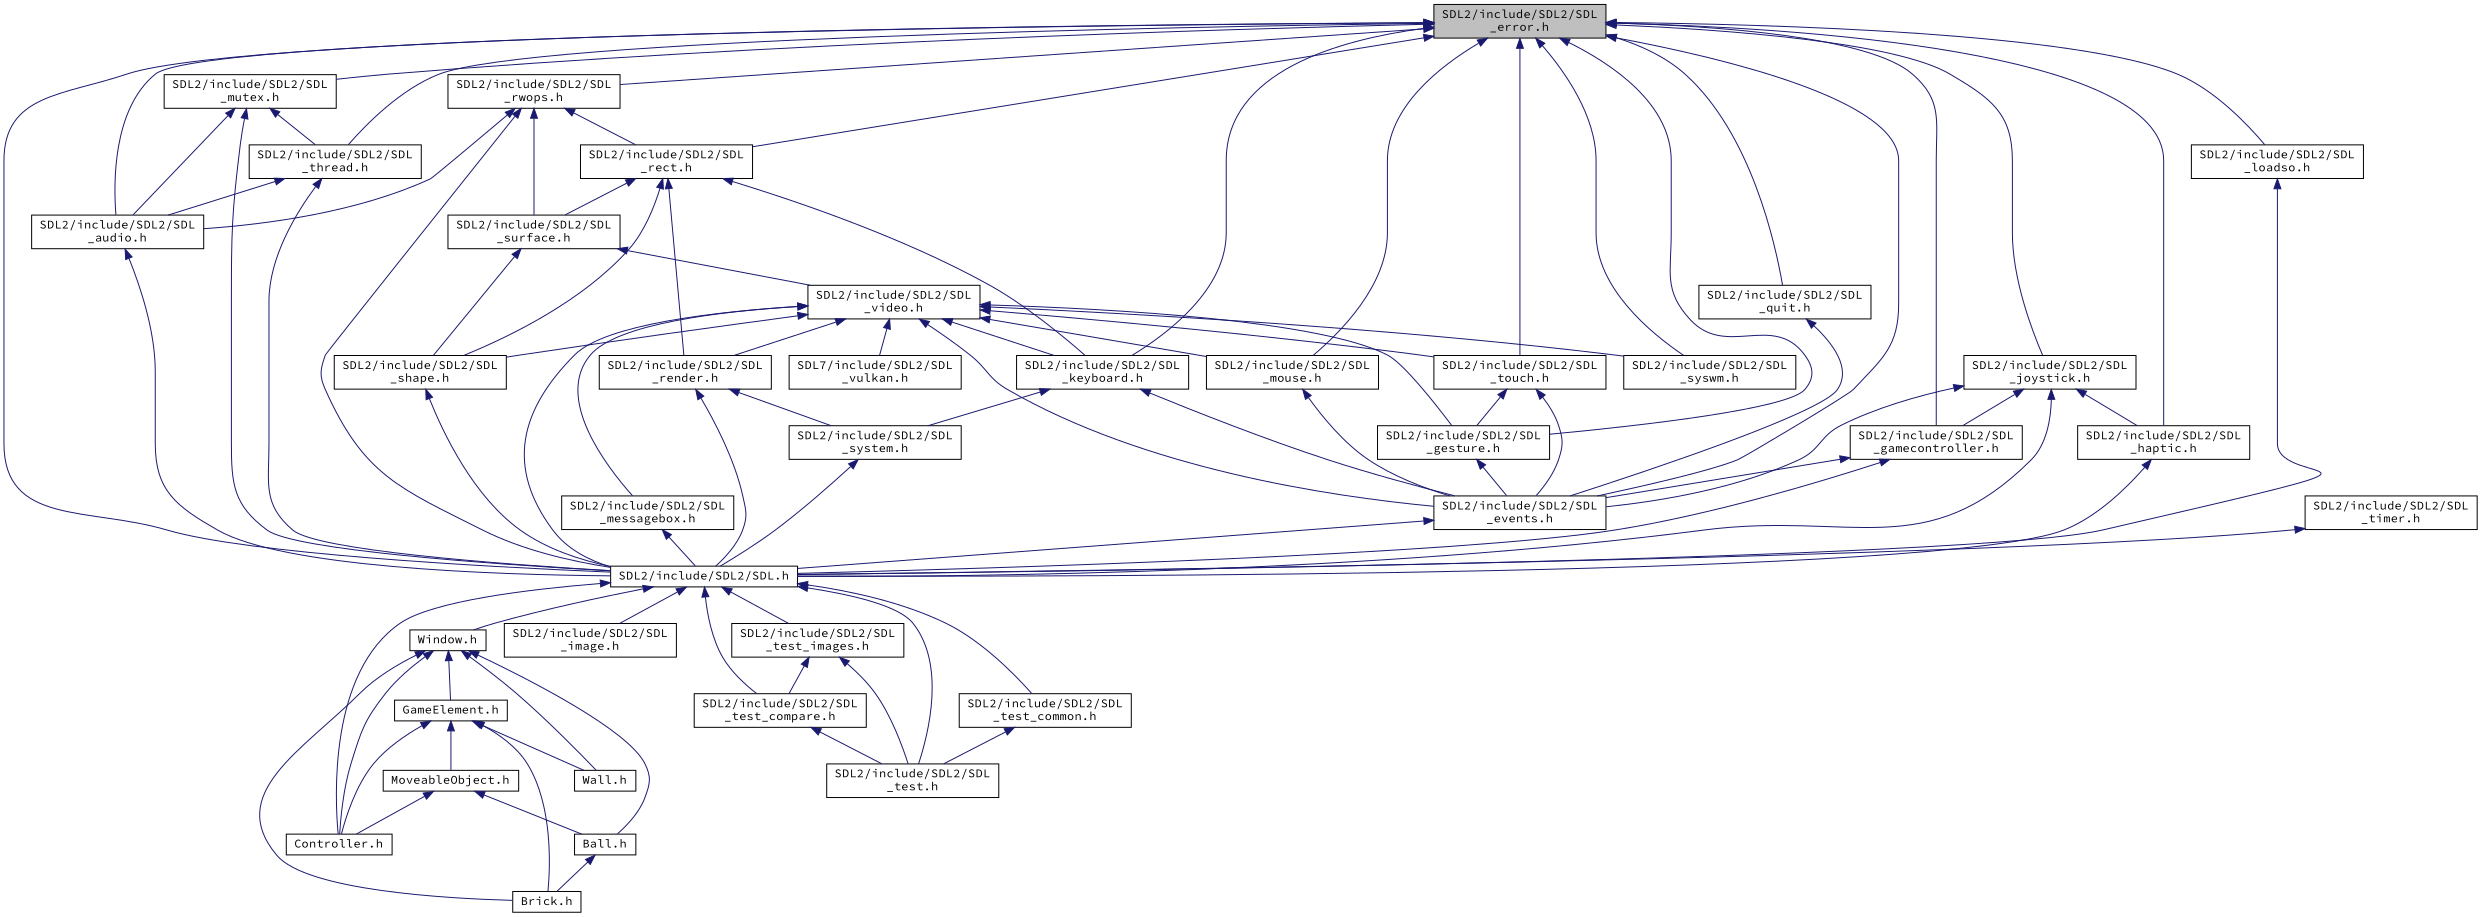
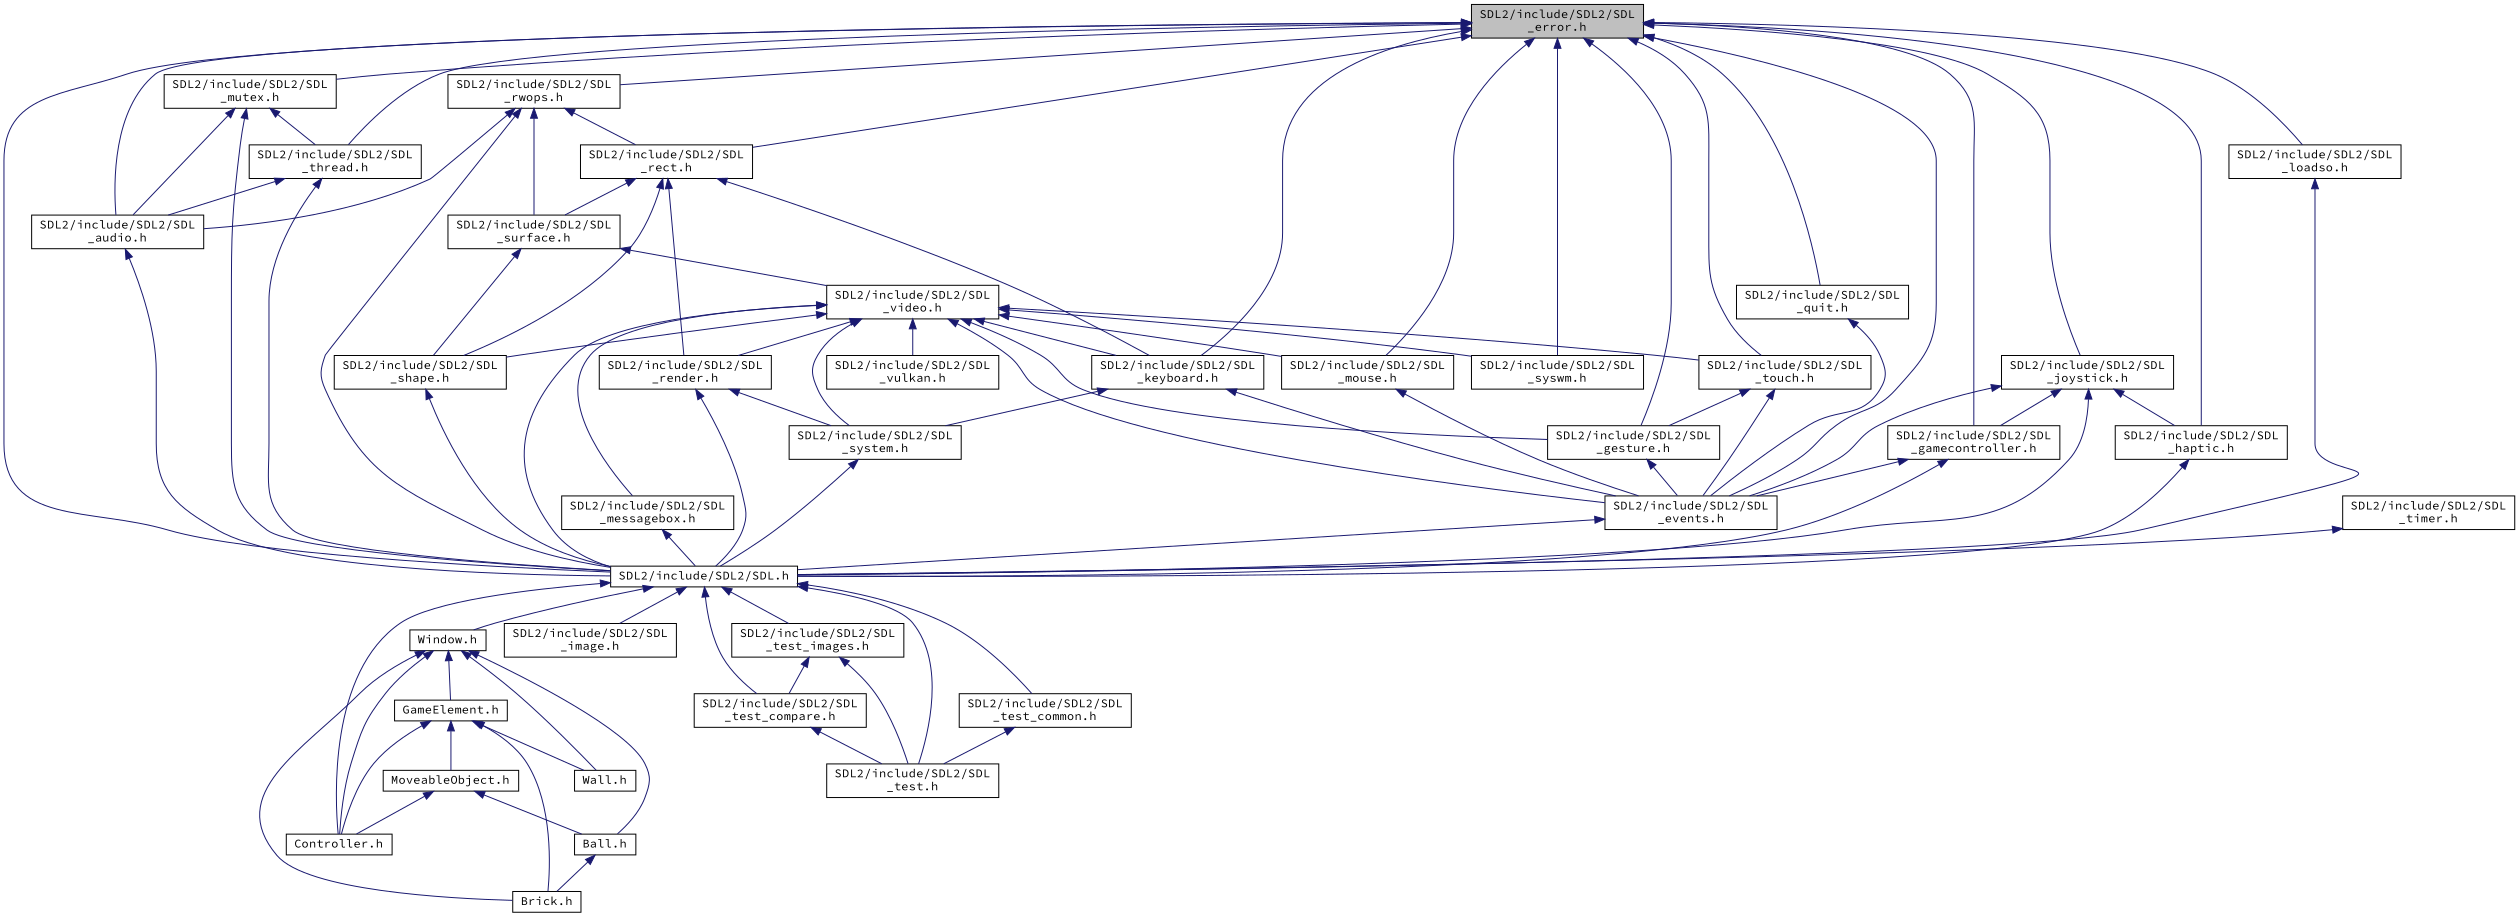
(875, 372) -> (913, 372)
none -> (813, 373)
